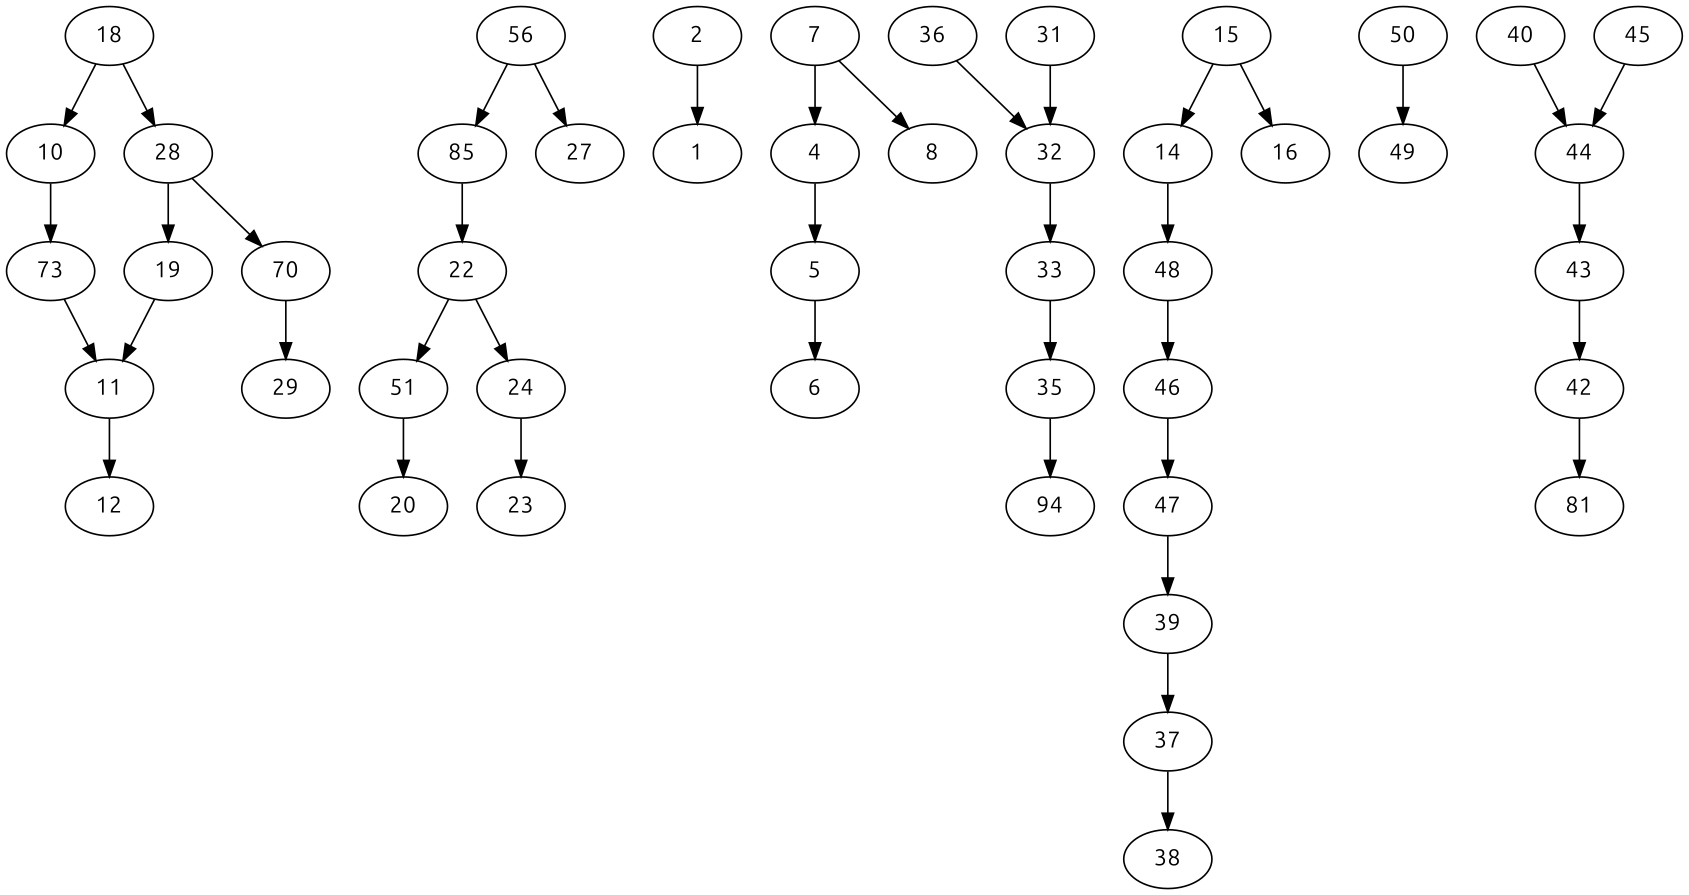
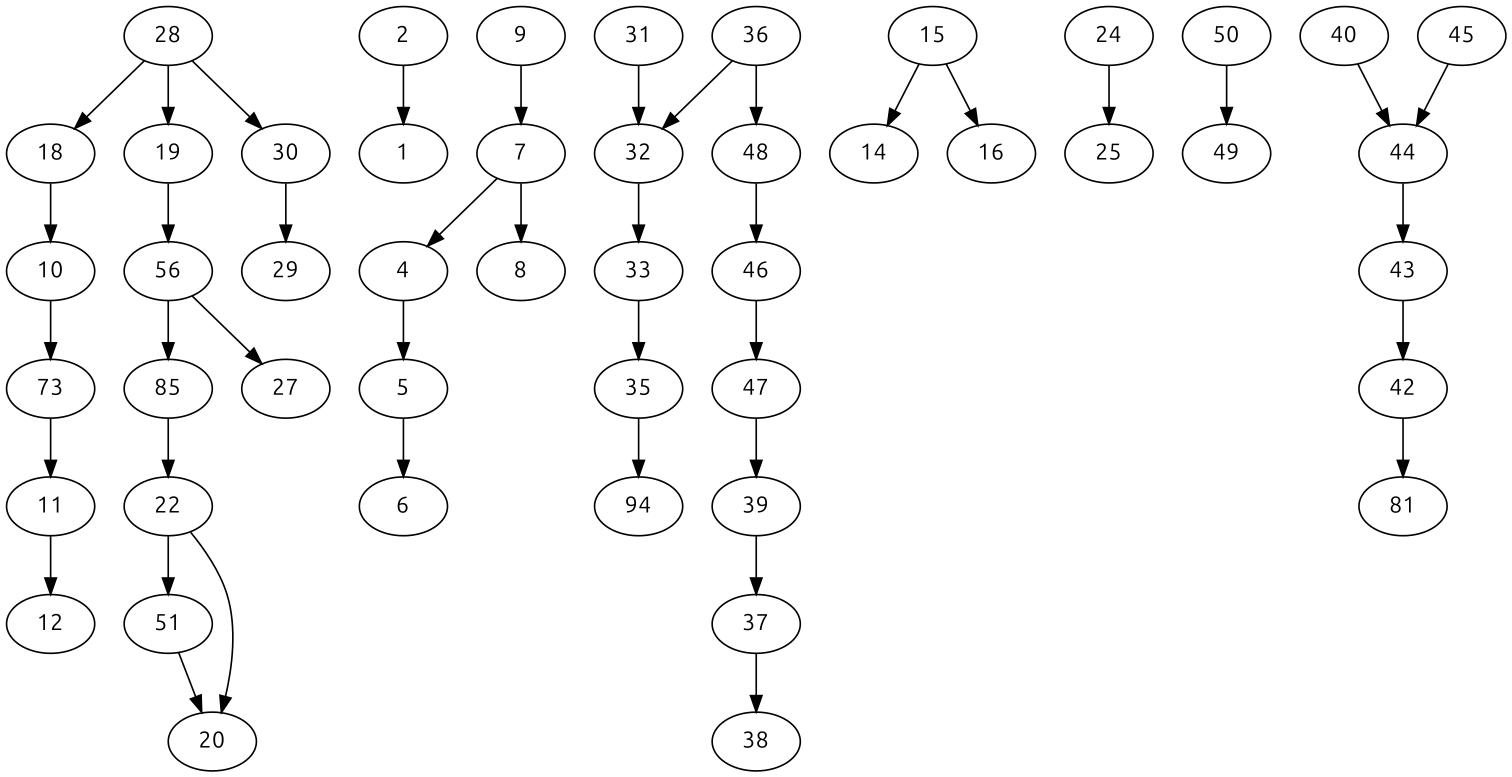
none -> (521, 36)
(135, 87) -> (115, 89)
(1168, 204) -> (756, 87)
(286, 271) -> (286, 154)
(143, 323) -> (168, 204)
(488, 323) -> (230, 609)
(521, 506) -> (1109, 154)
